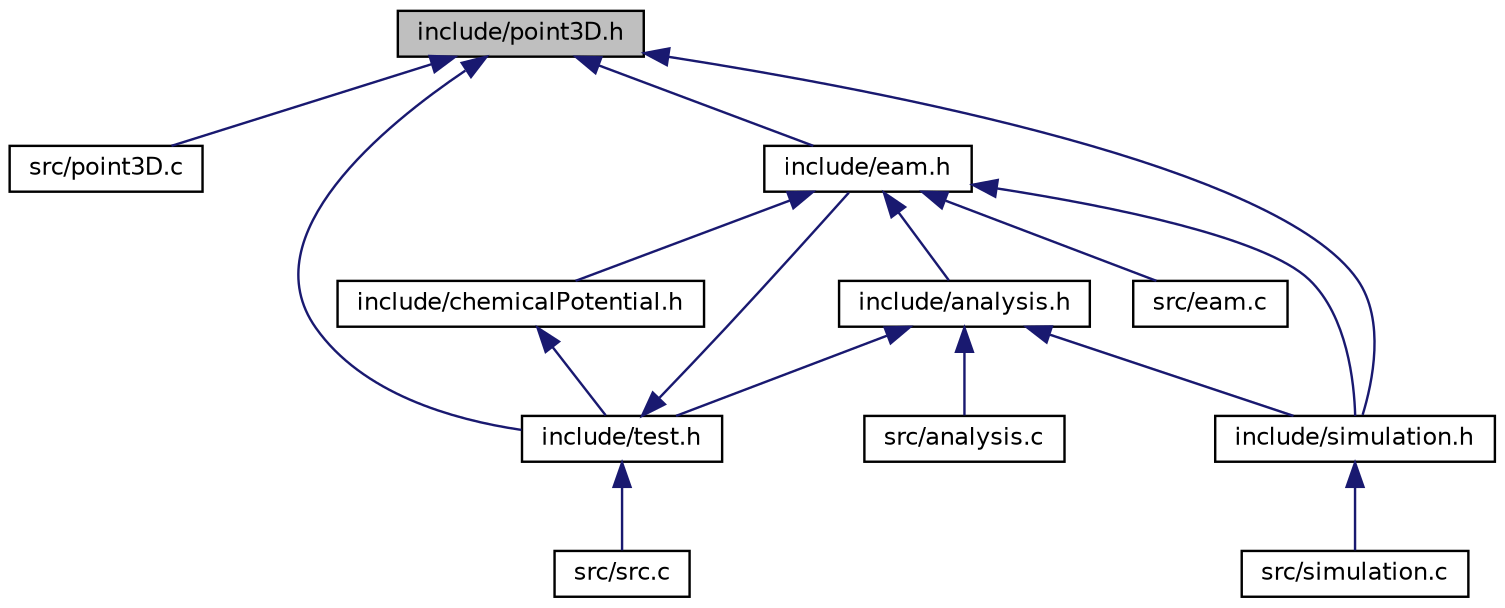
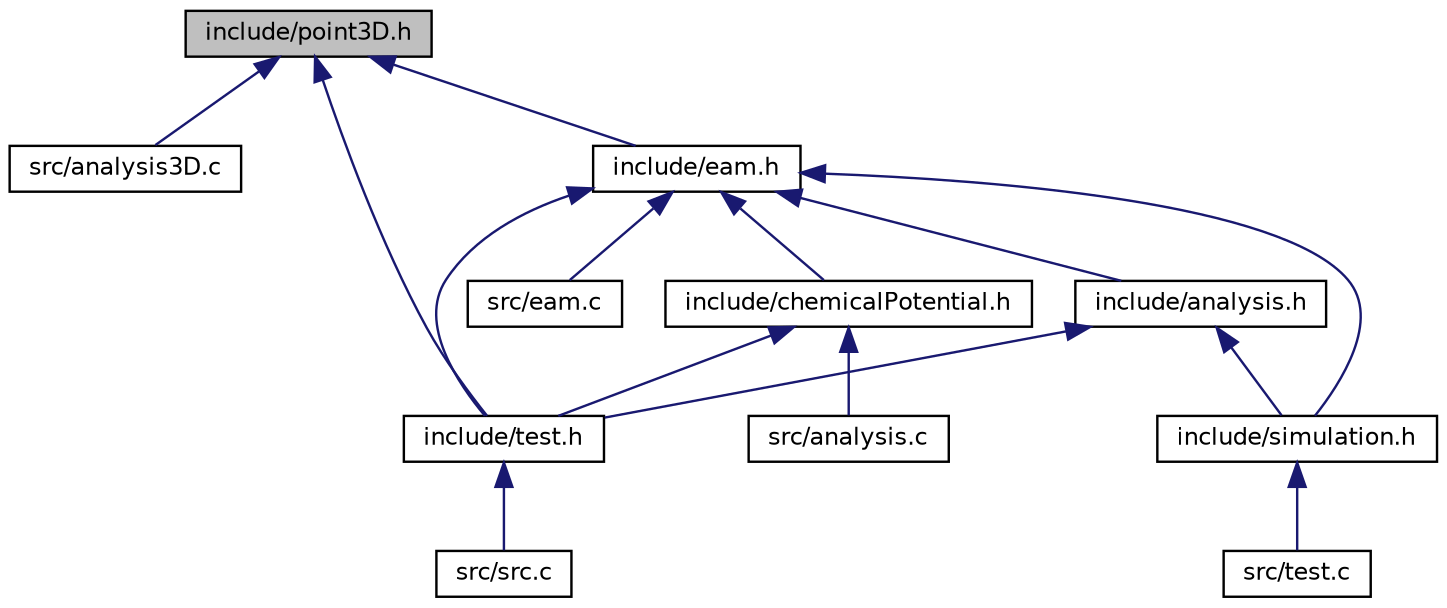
(1096, 148) -> none
(106, 169) -> (125, 169)
(755, 296) -> (446, 279)
(964, 384) -> (849, 387)
(1355, 574) -> (1297, 574)
